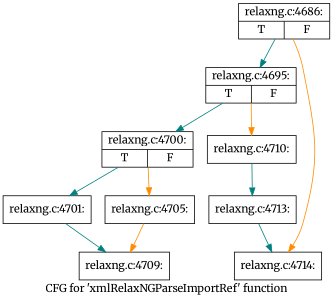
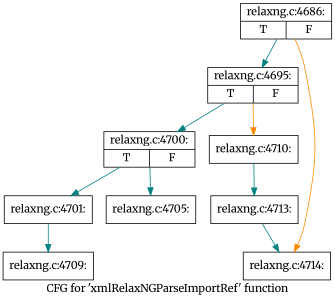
(149, 178) -> (150, 178)
(139, 234) -> none
